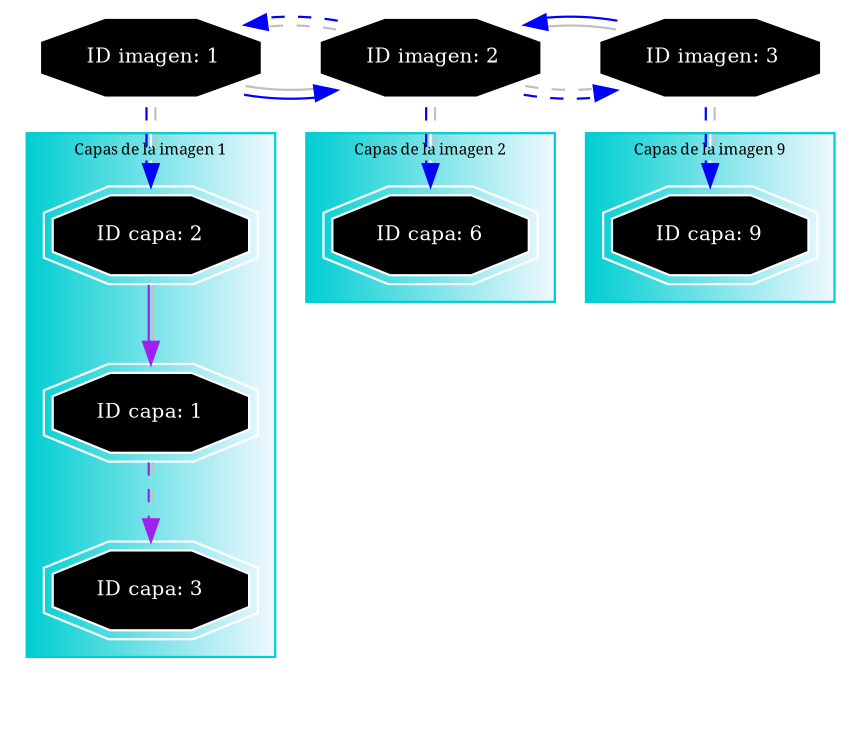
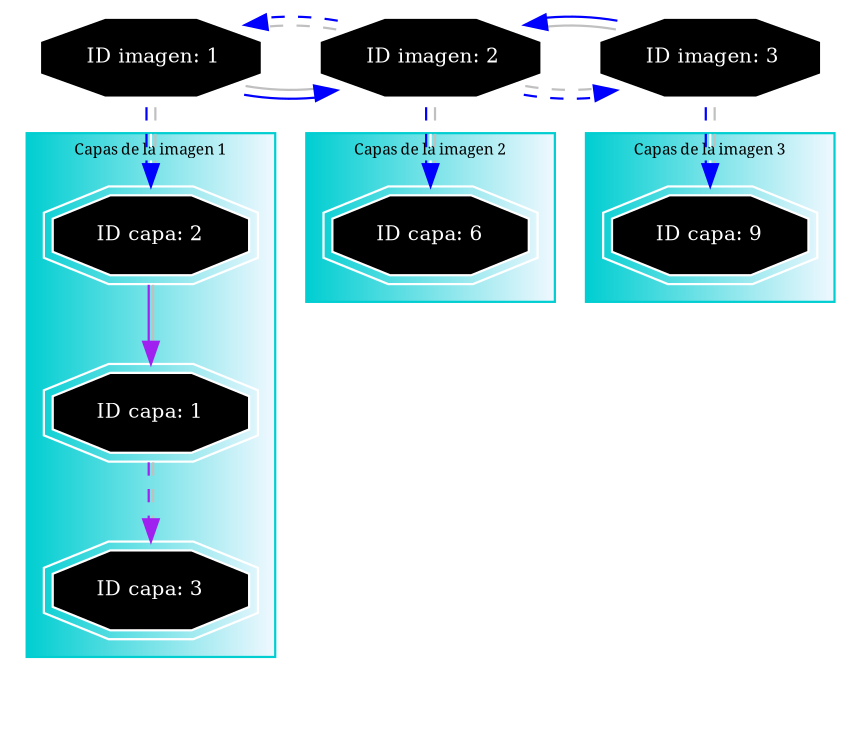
(710, 151) -> (710, 151)
